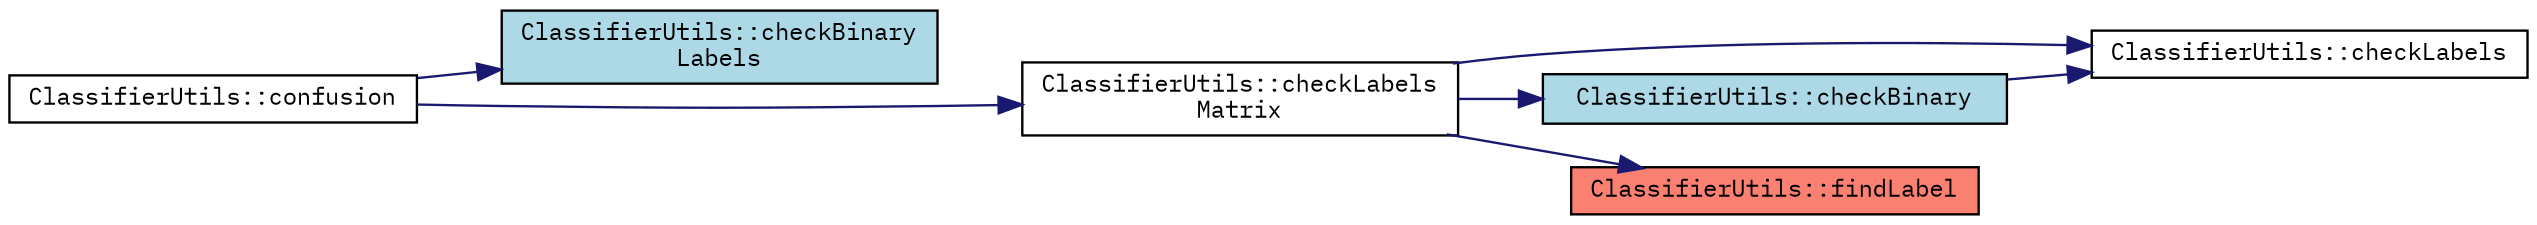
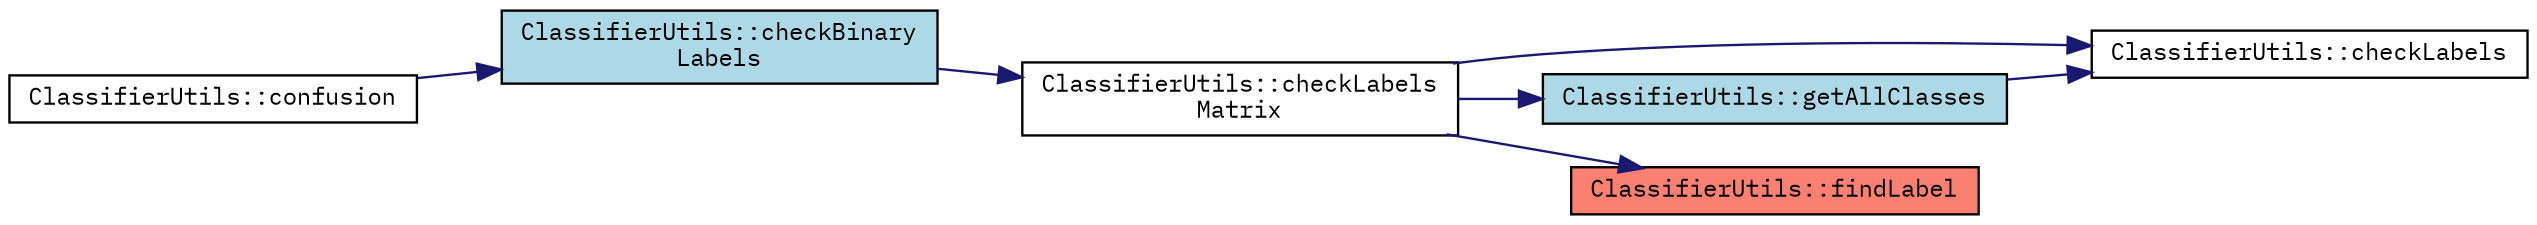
(1775, 99) -> (1775, 99)
(708, 108) -> (968, 72)
